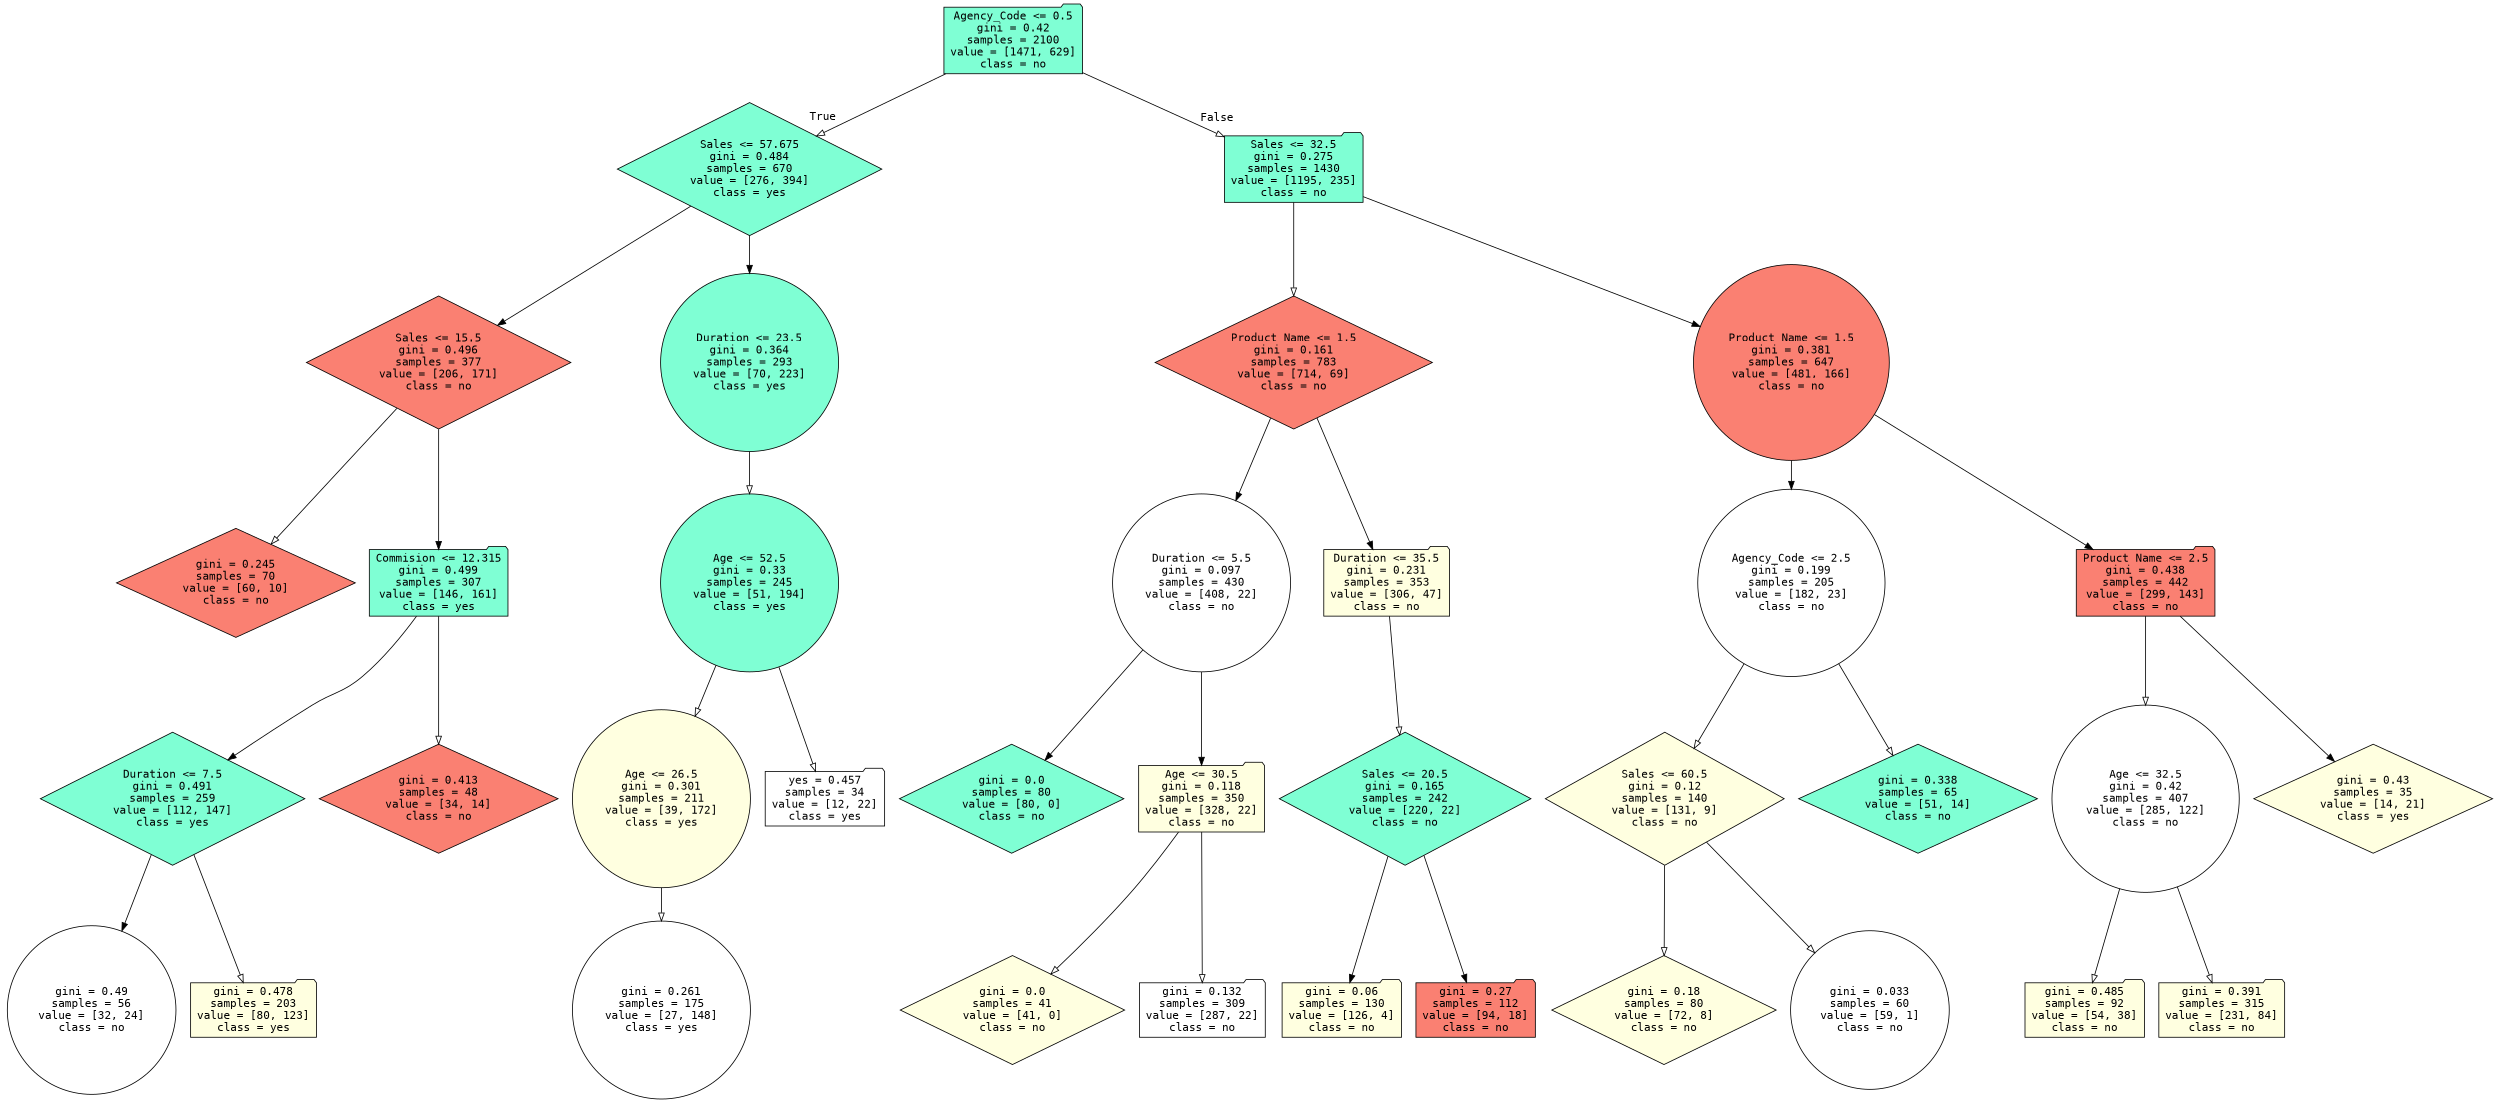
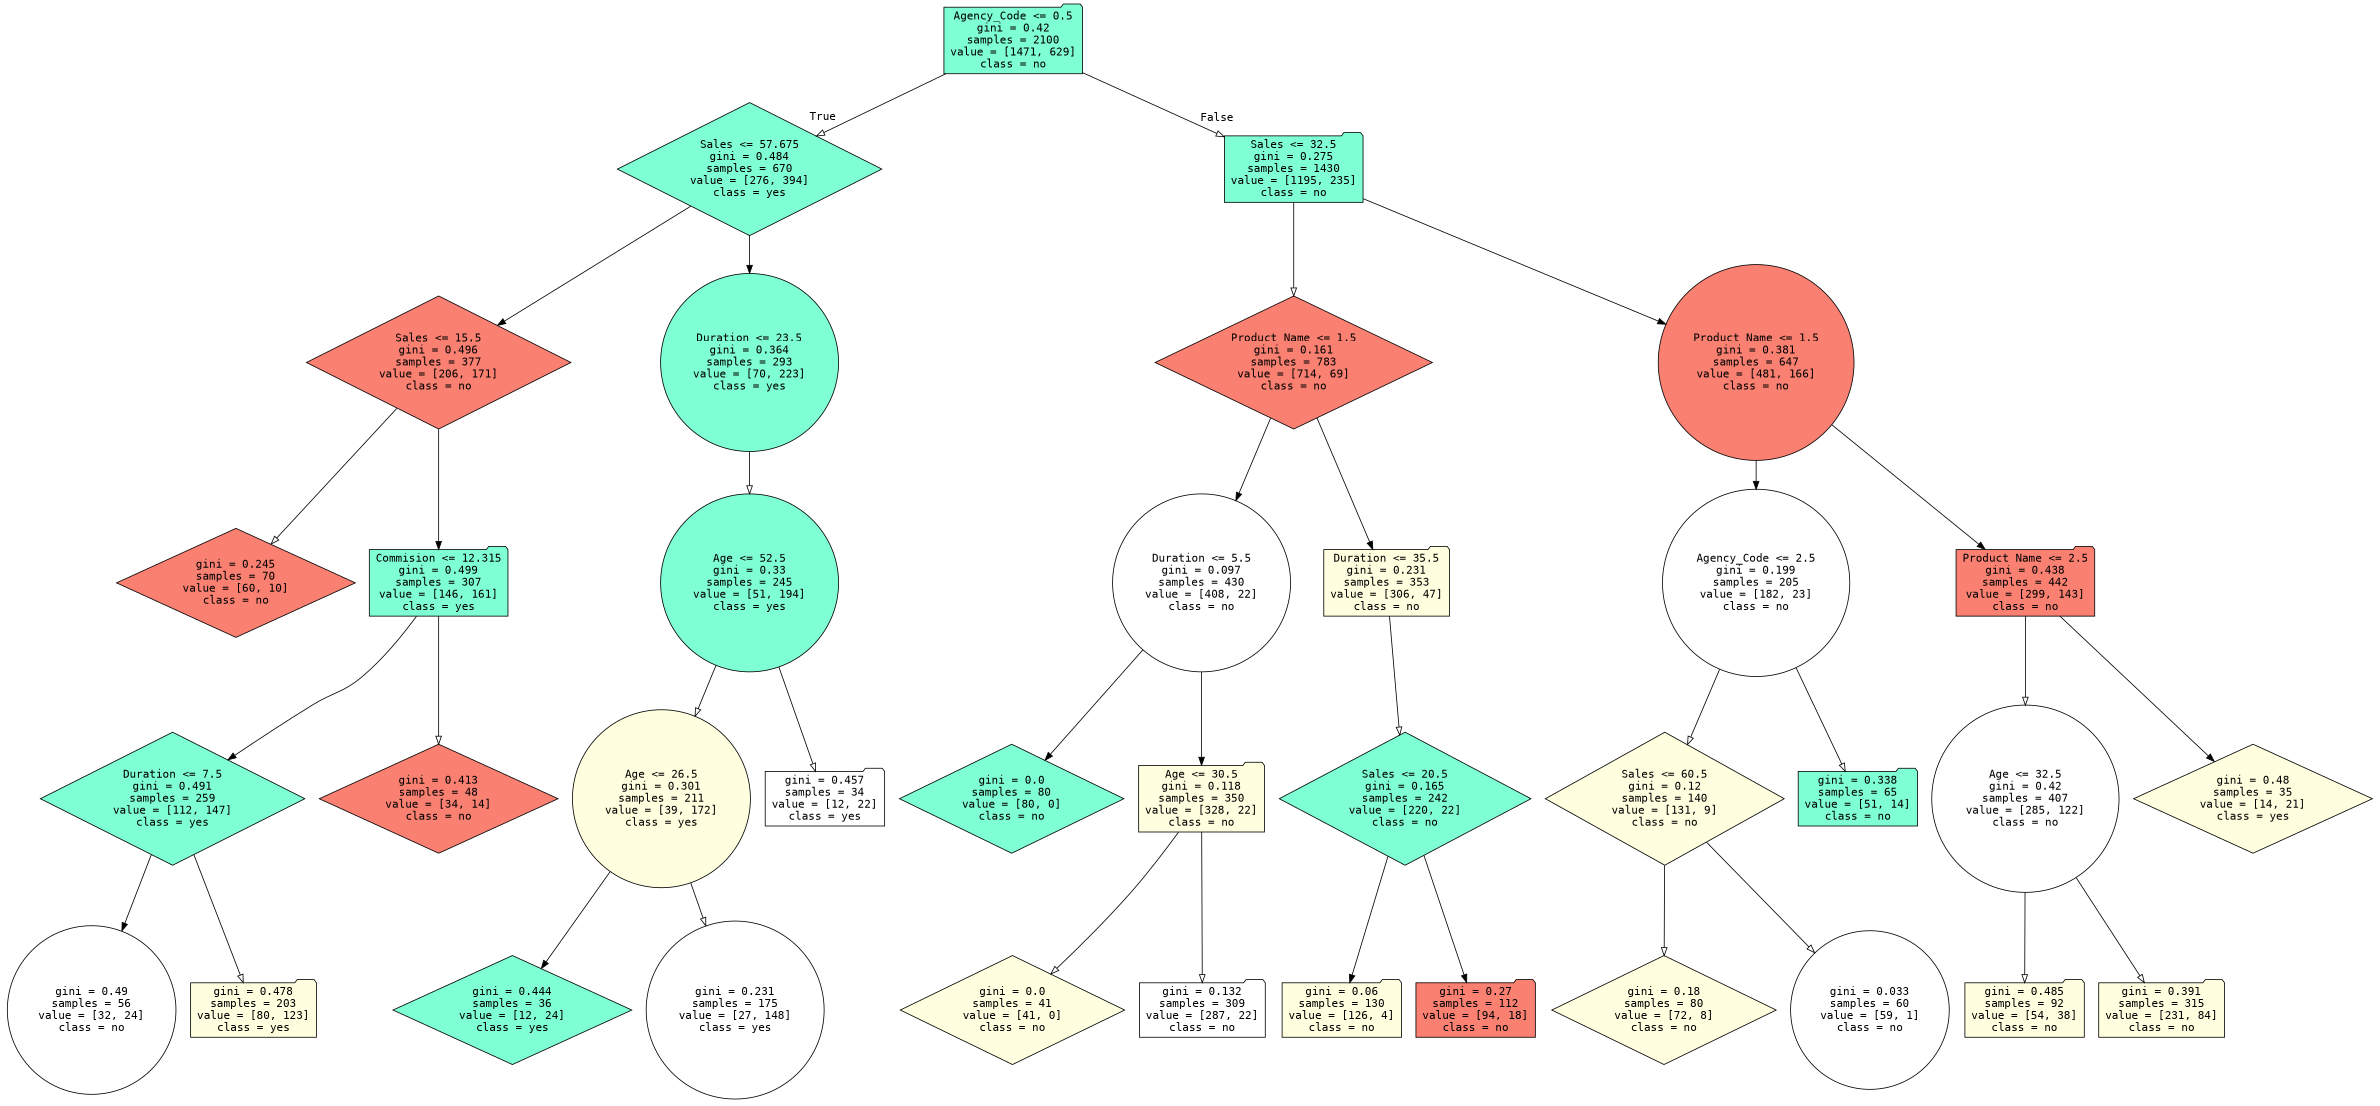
(825, 799) -> (825, 799)
(1918, 799) -> (1858, 799)
(2373, 799) -> (2253, 799)
none -> (512, 1010)
(661, 1010) -> (735, 1010)
